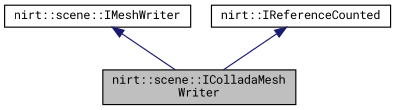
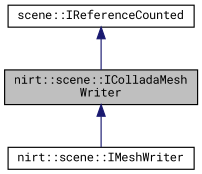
(301, 16) -> (101, 16)
(149, 52) -> (101, 132)
